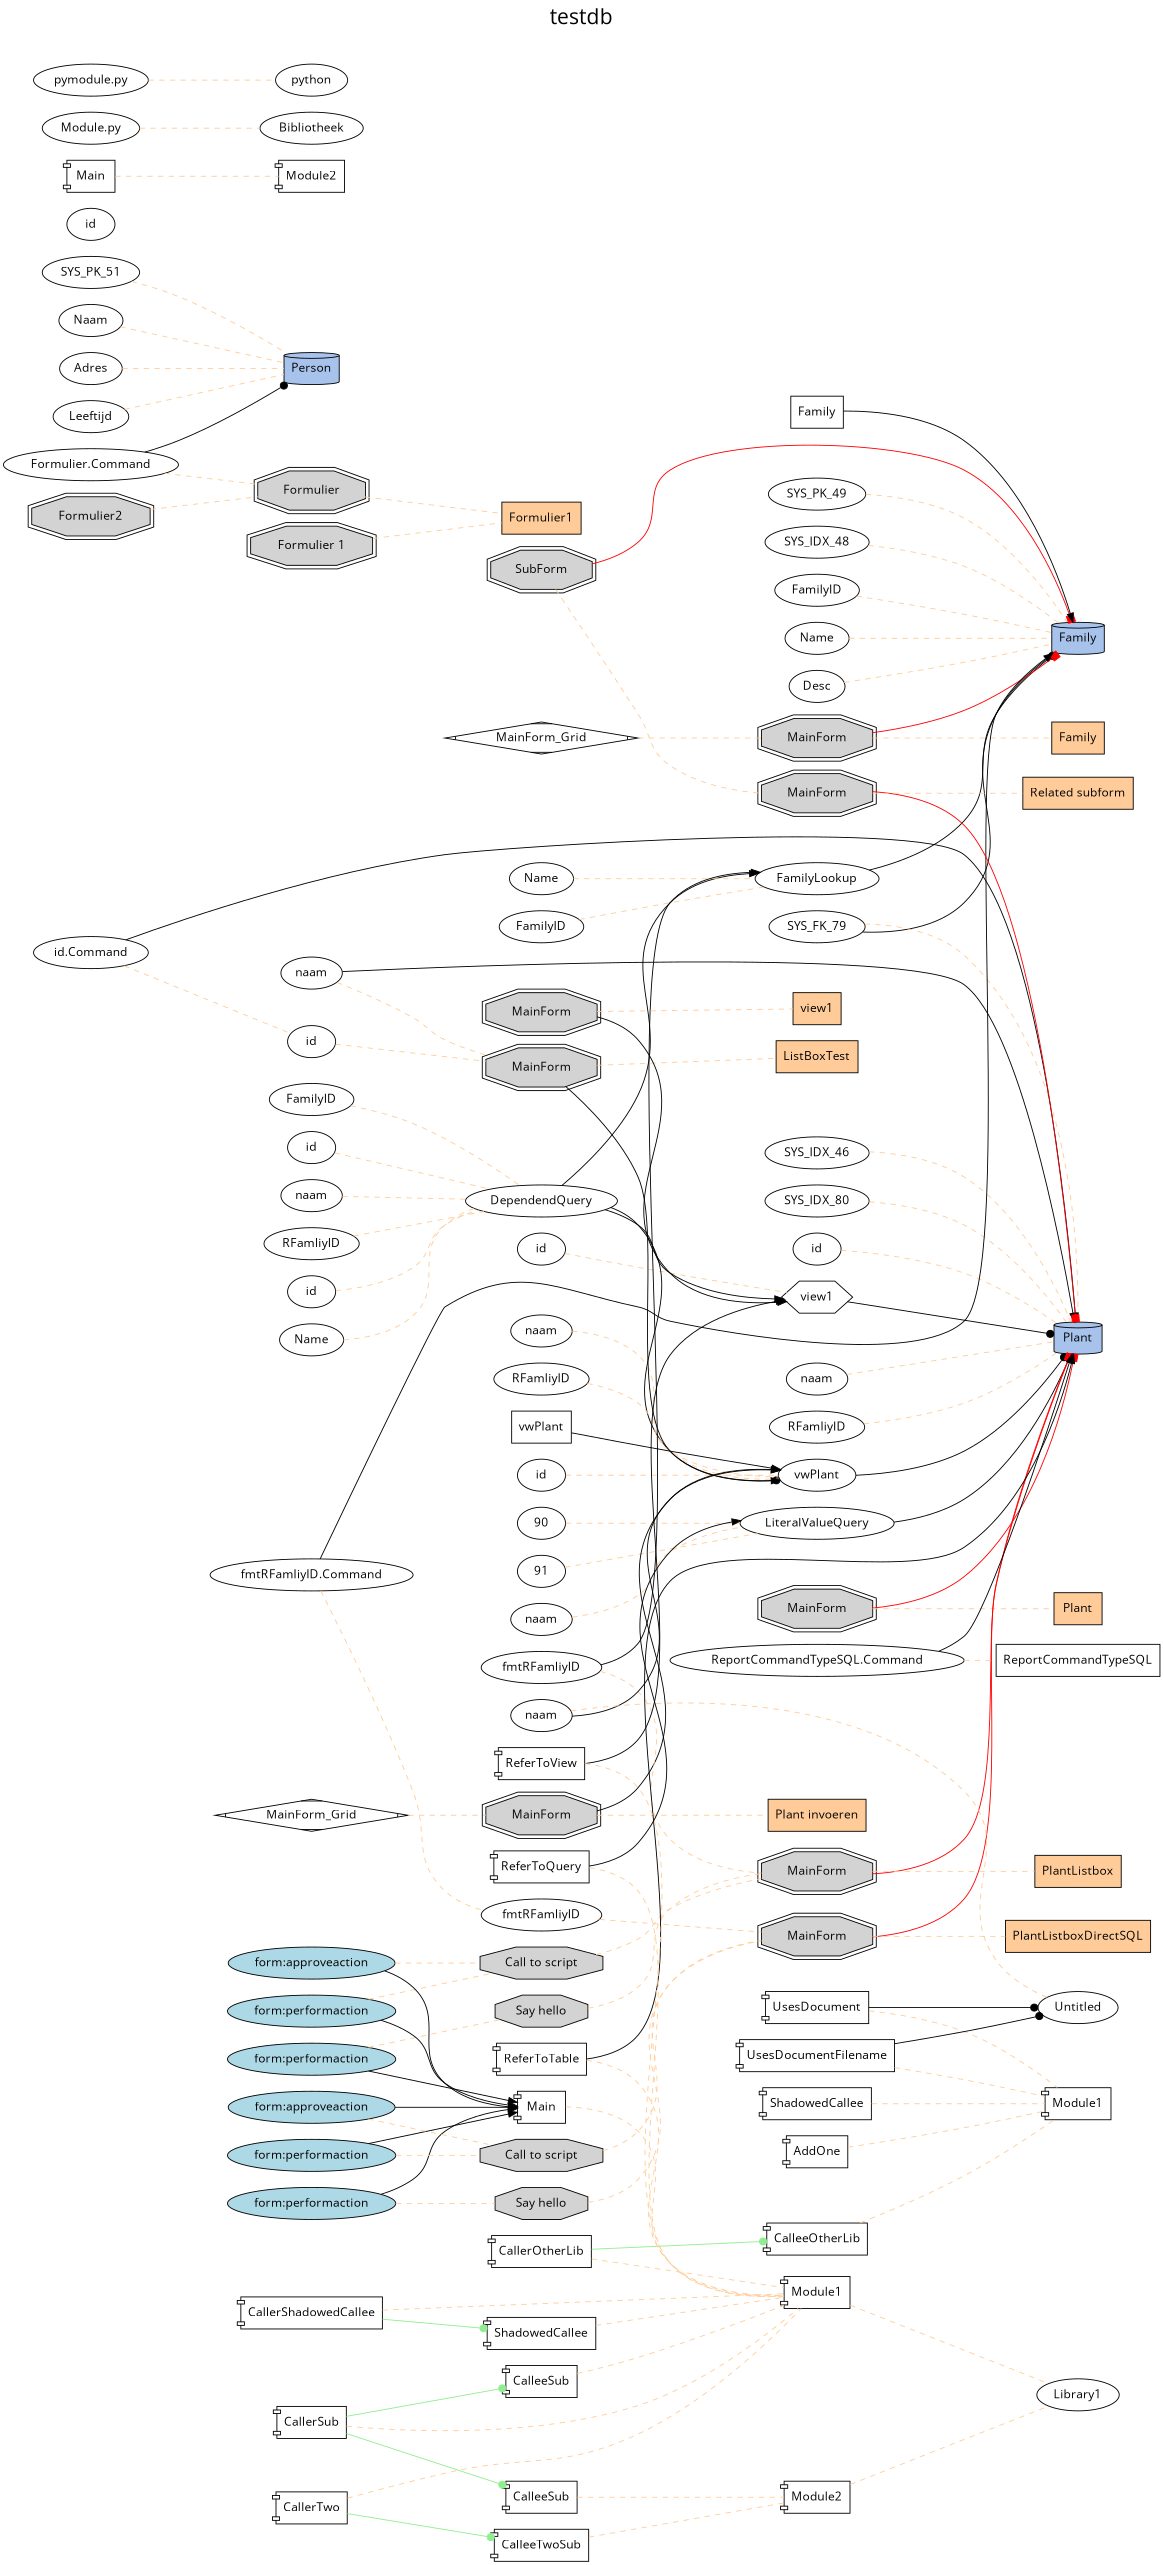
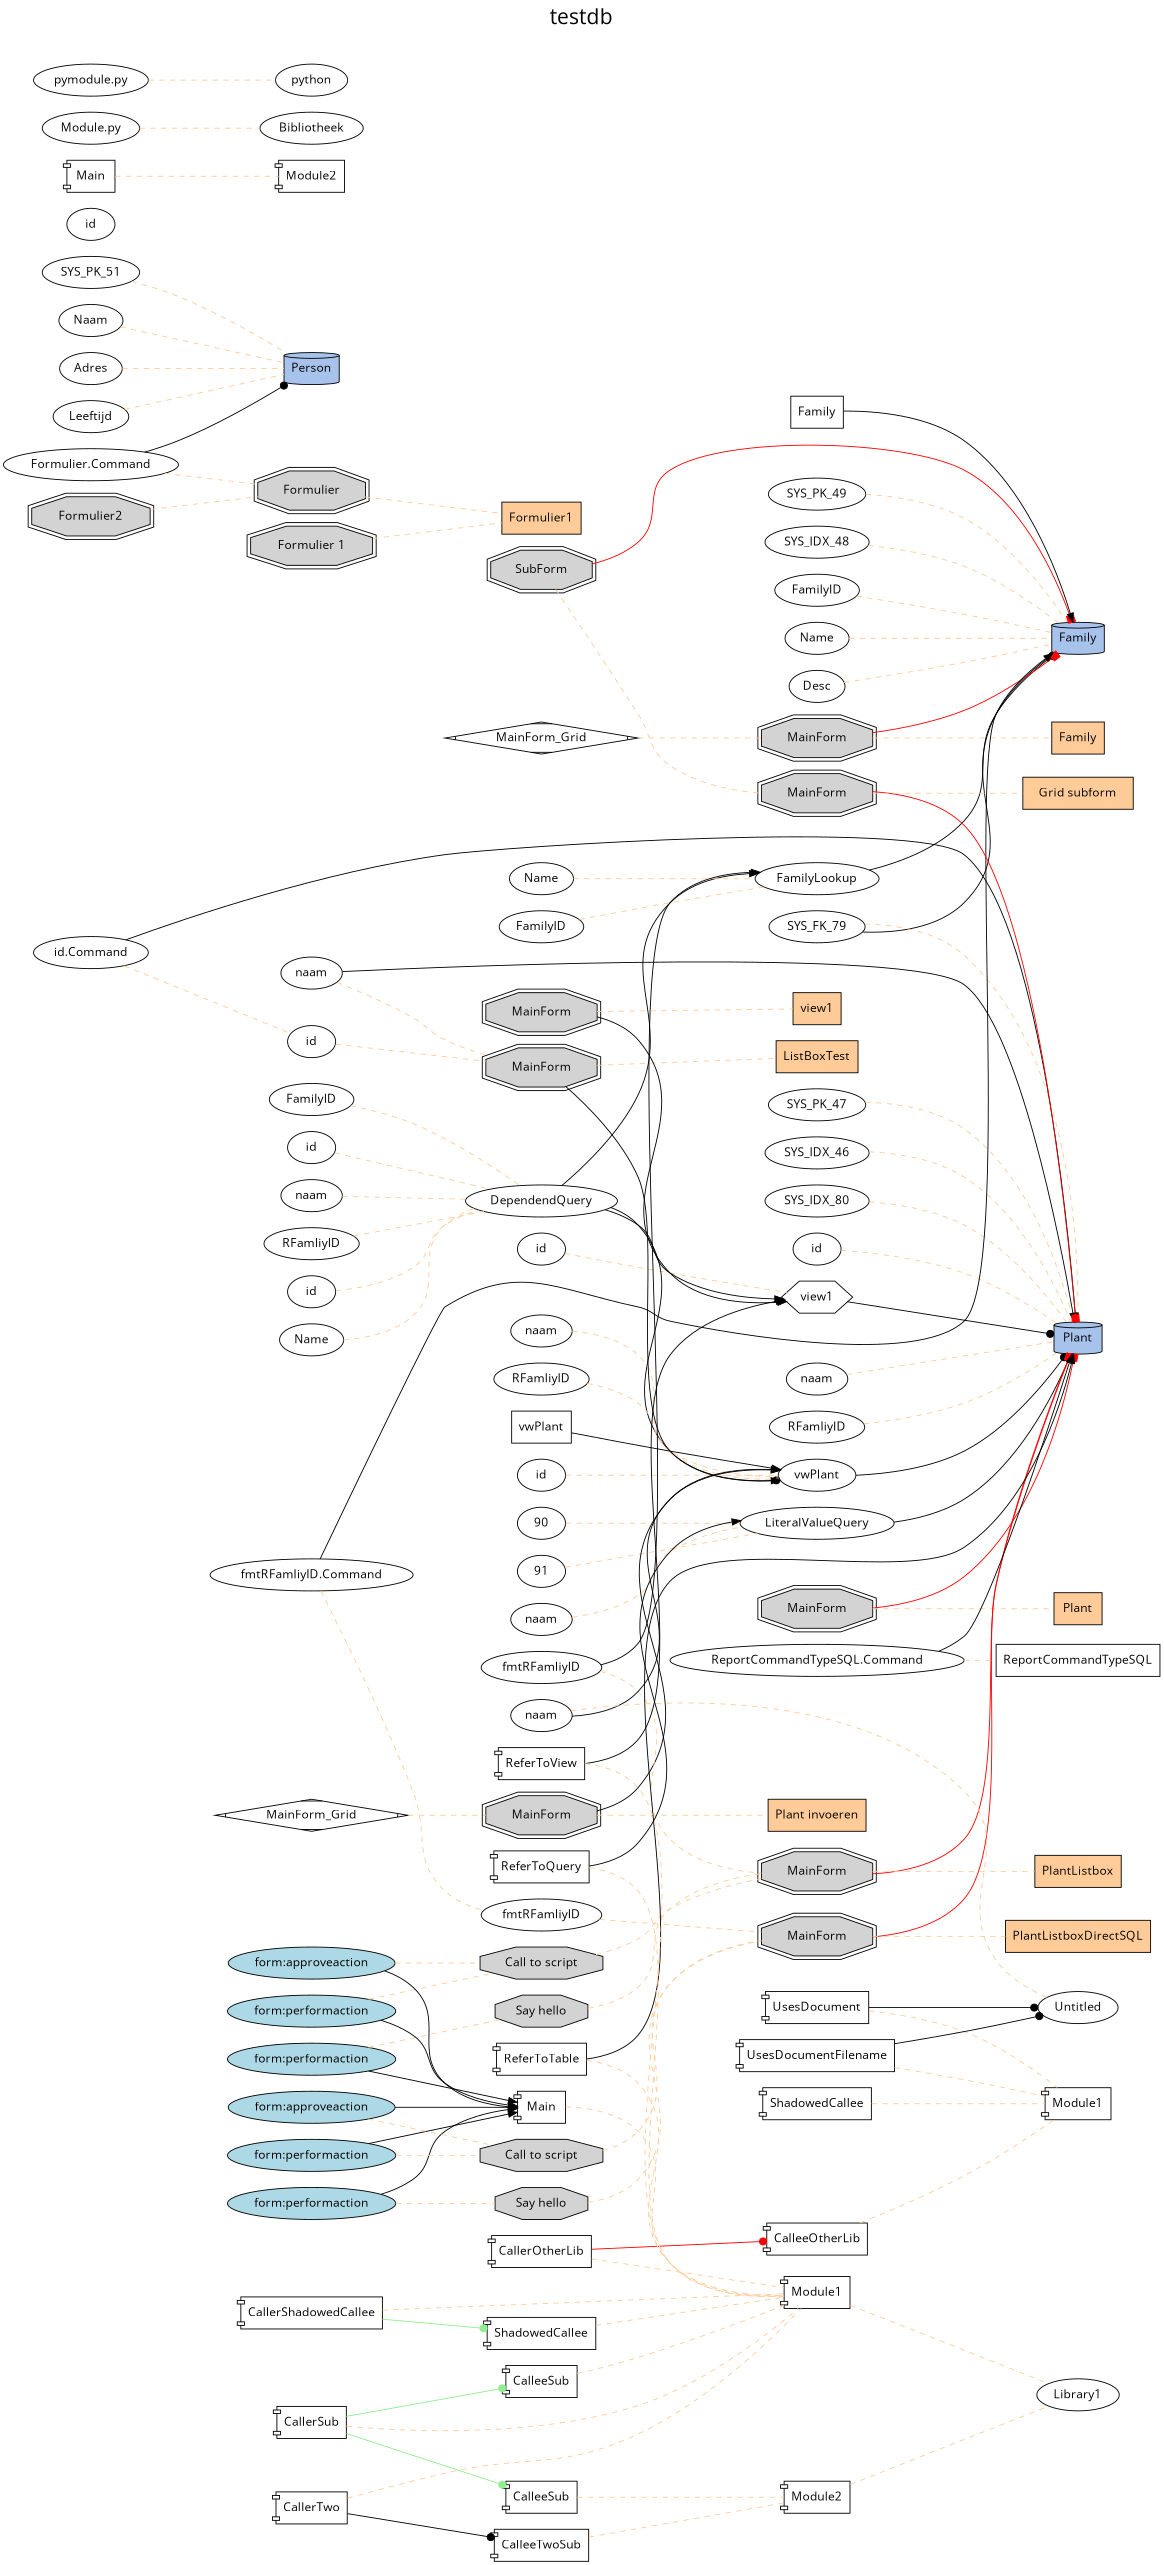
(1078, 793) -> (1078, 793)
none -> (817, 1105)
(817, 2152) -> none
(676, 2245) -> (676, 2245)
(417, 2525) -> (417, 2525)
